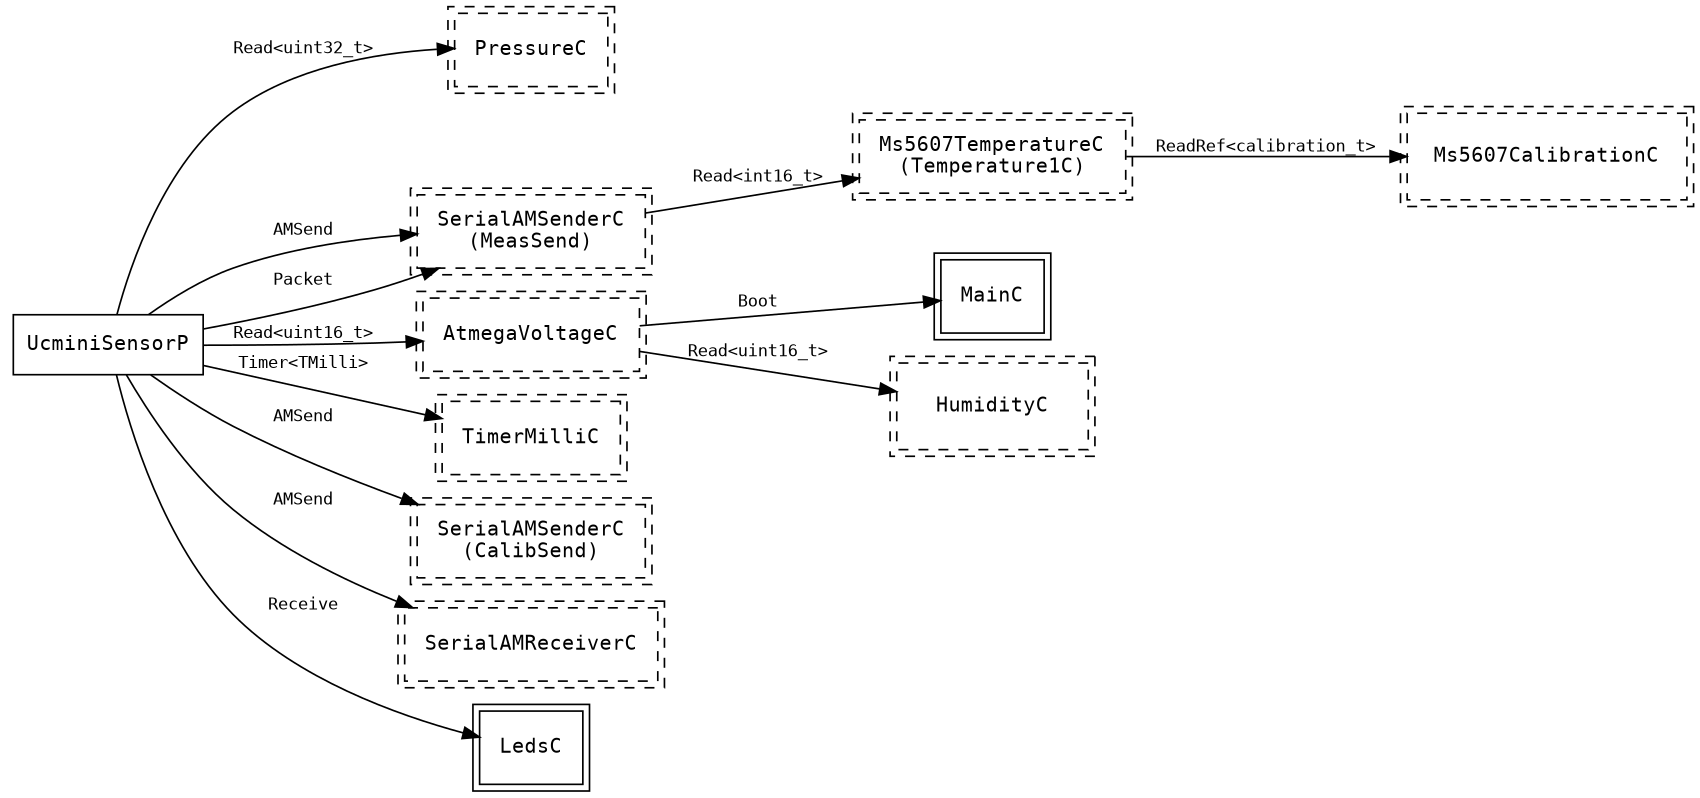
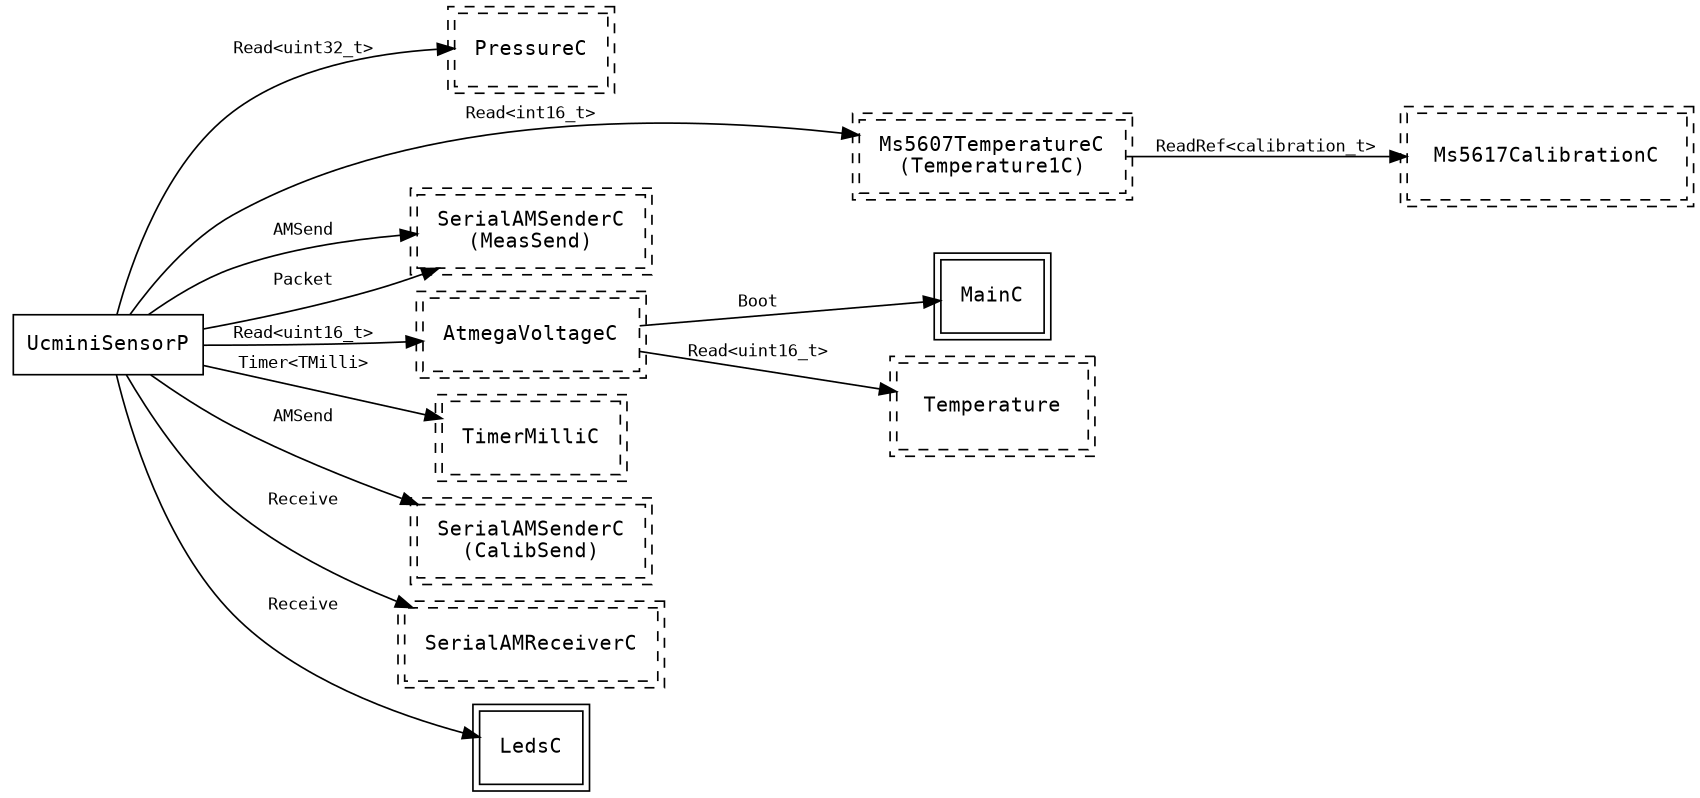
(1547, 157) -> (1547, 157)
(744, 197) -> (460, 140)
(993, 406) -> (993, 406)
(304, 500) -> (304, 500)
